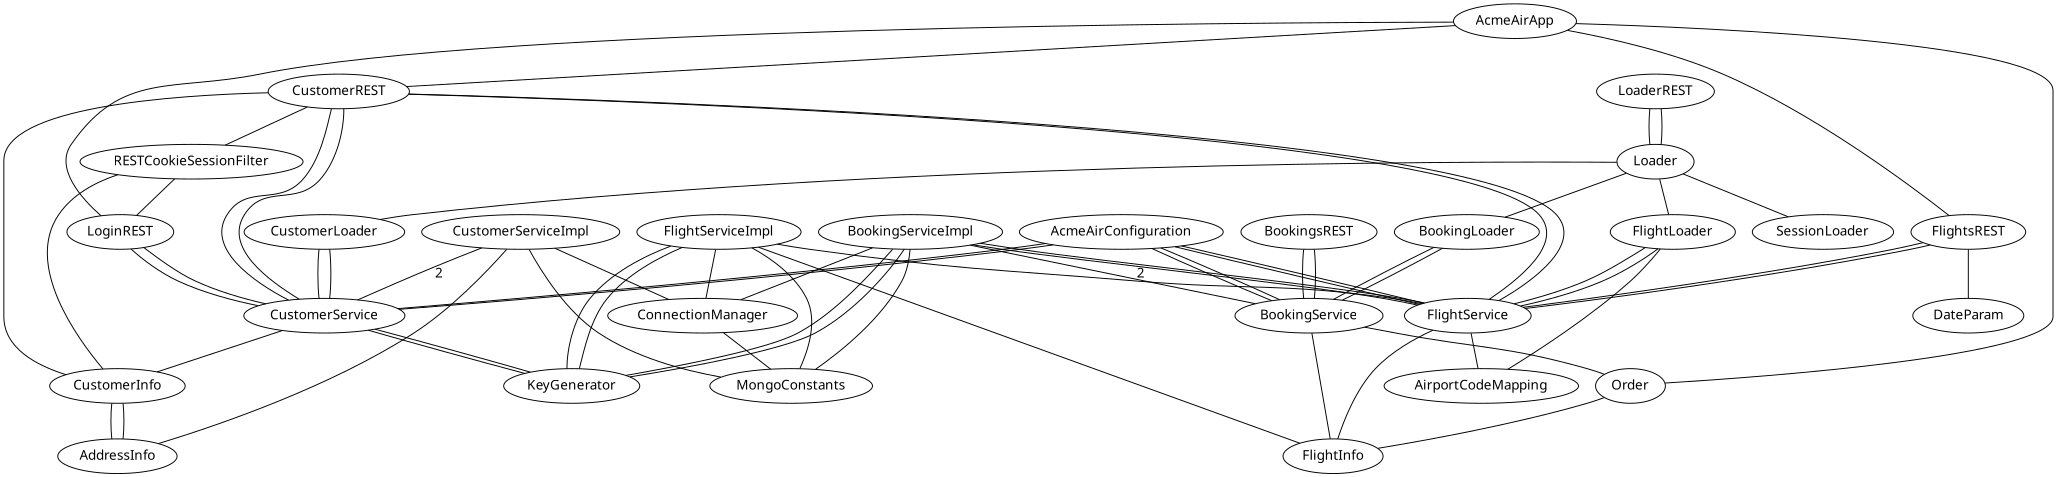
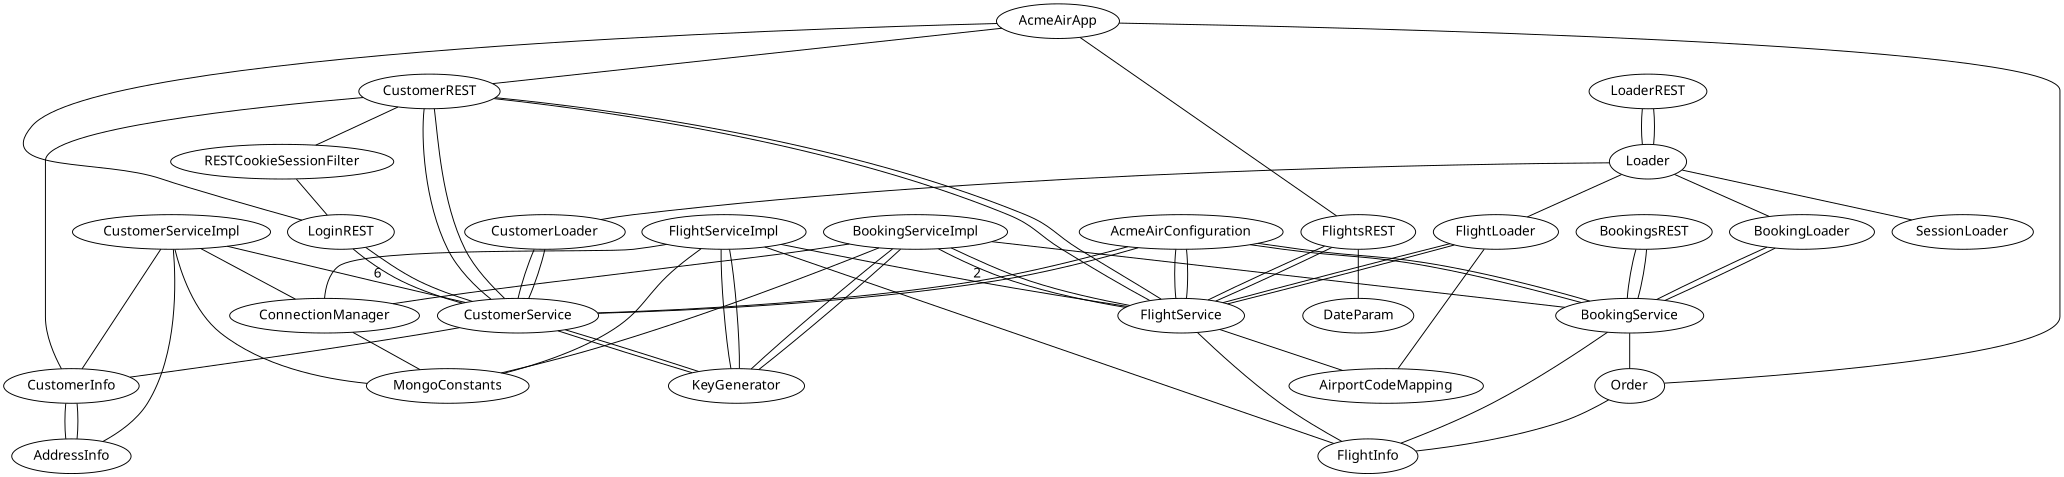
(48, 262) -> (121, 309)
(439, 274) -> (378, 274)
